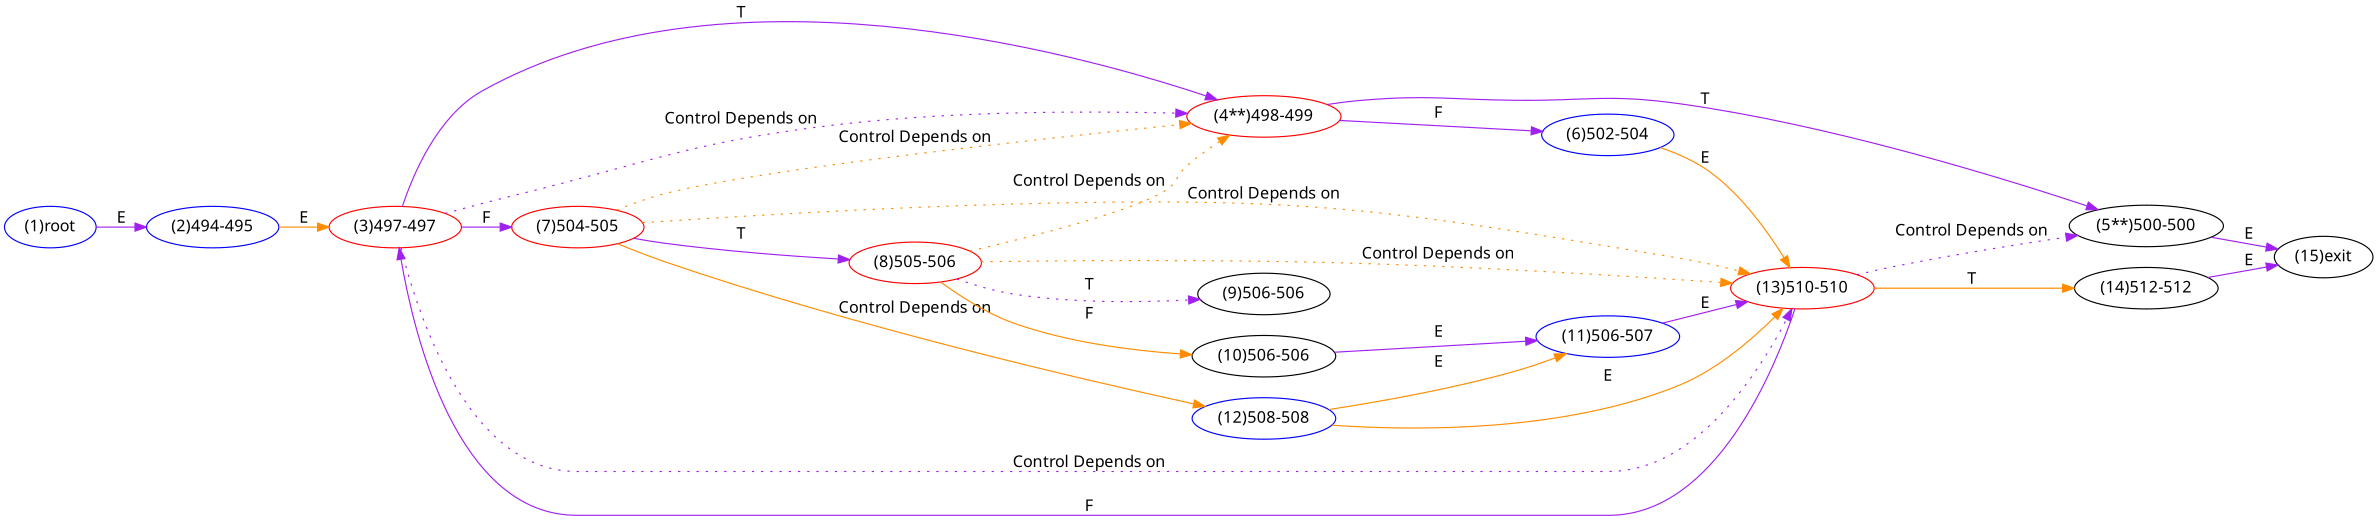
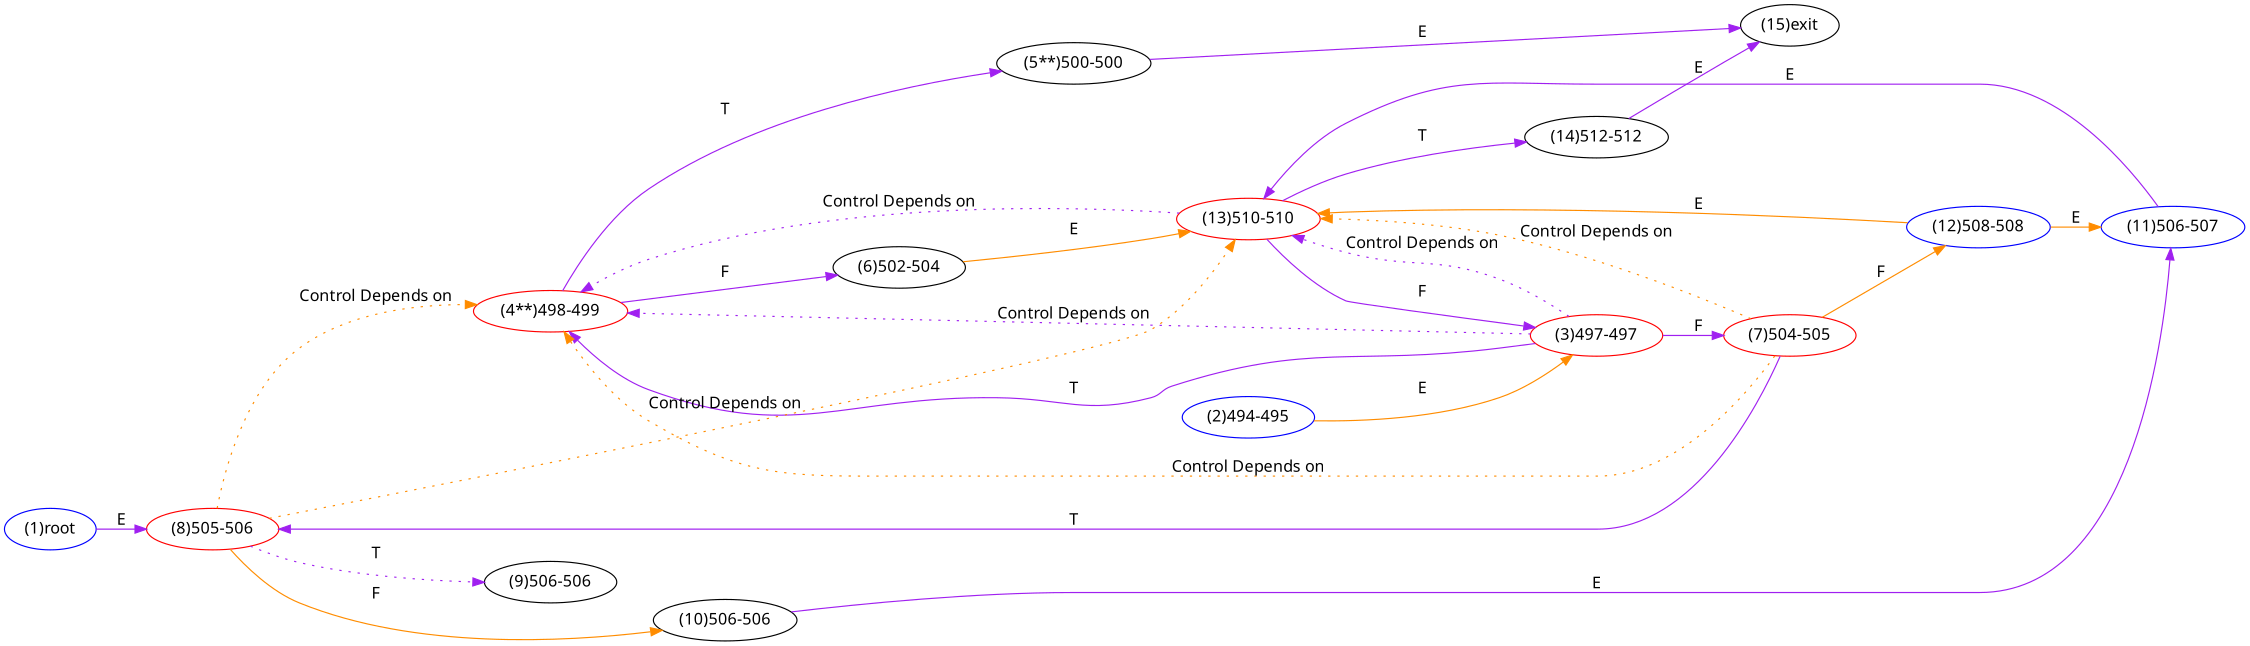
(1608, 135) -> (899, 267)
(115, 227) -> (115, 529)
(1961, 254) -> (880, 216)
(1968, 288) -> (1396, 161)
(915, 308) -> (1881, 273)
